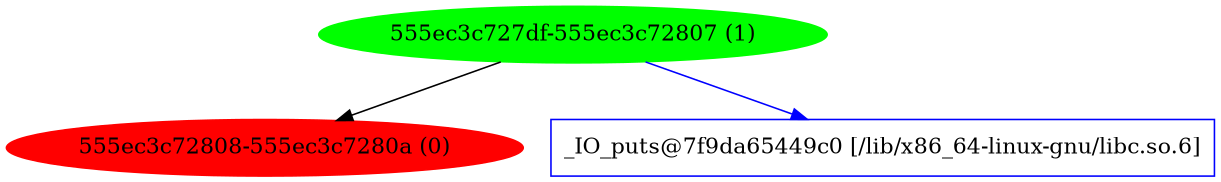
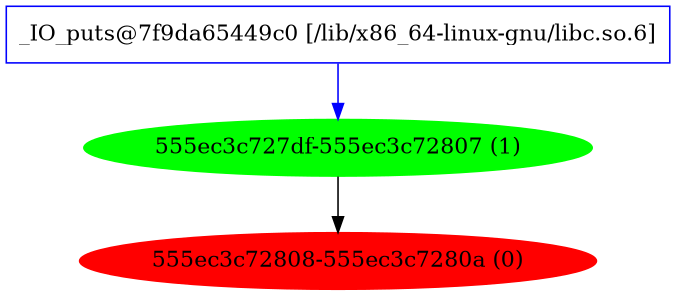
(719, 88) -> (338, 83)
